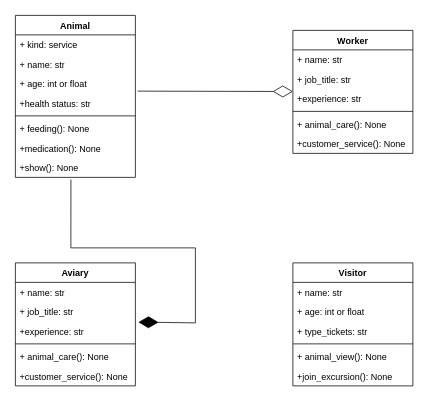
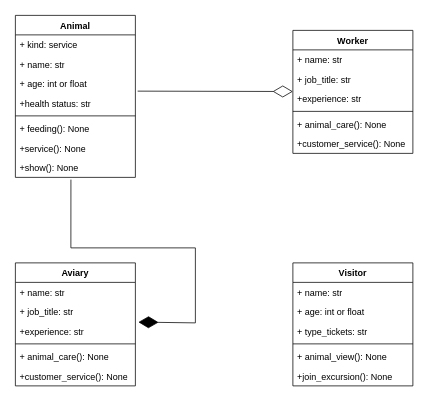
(63, 149) -> (57, 149)
